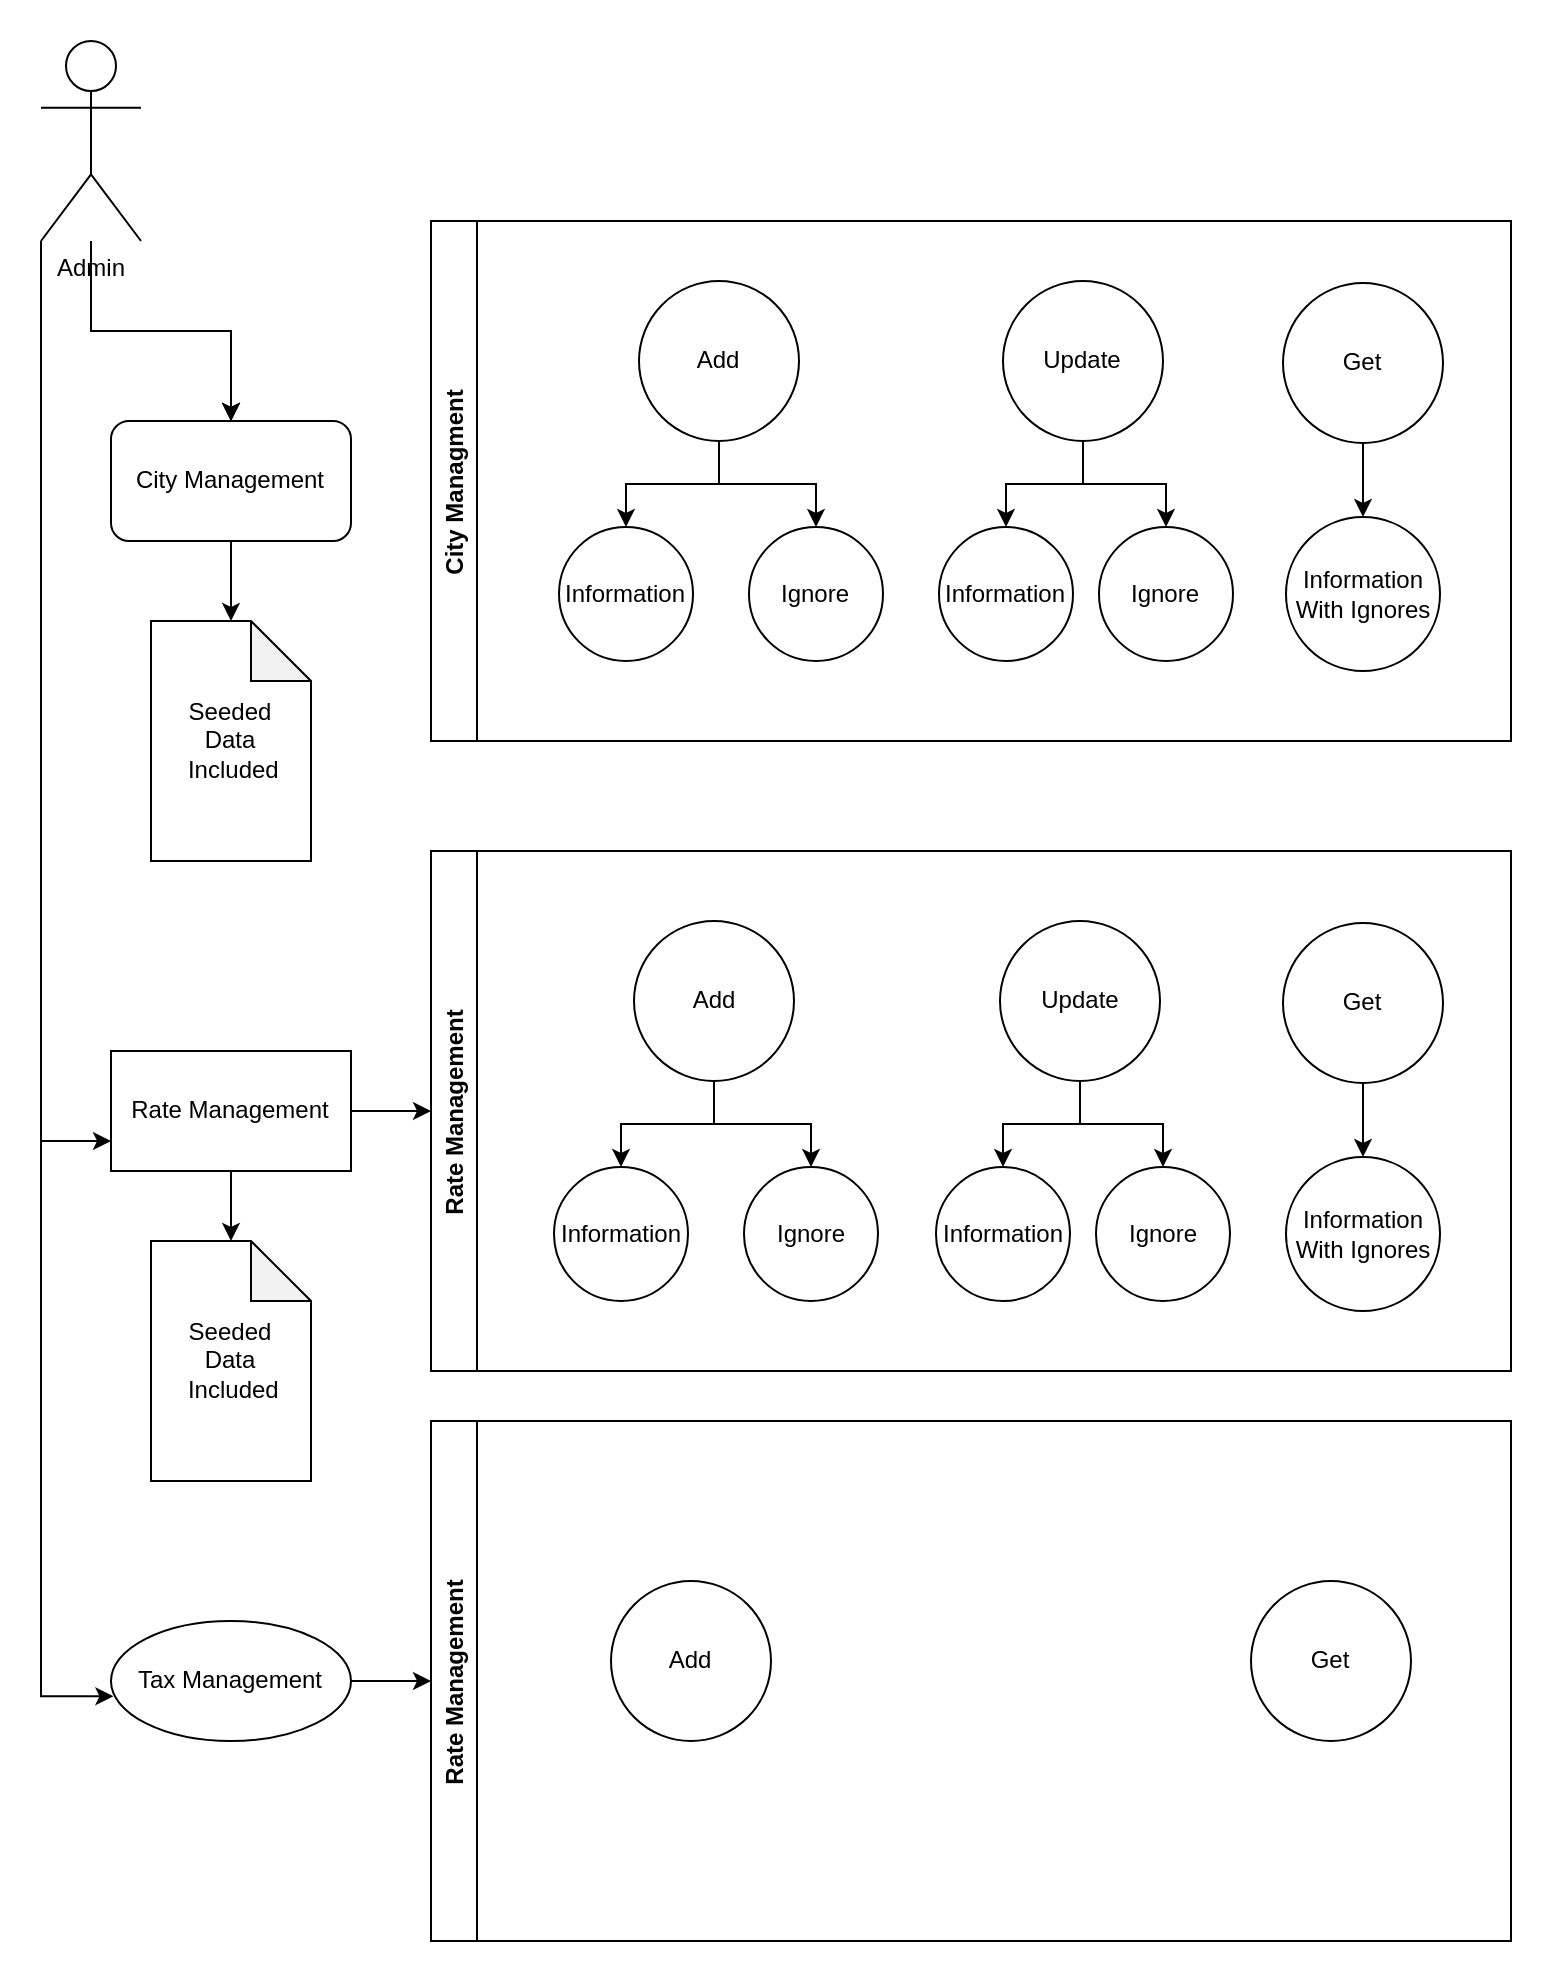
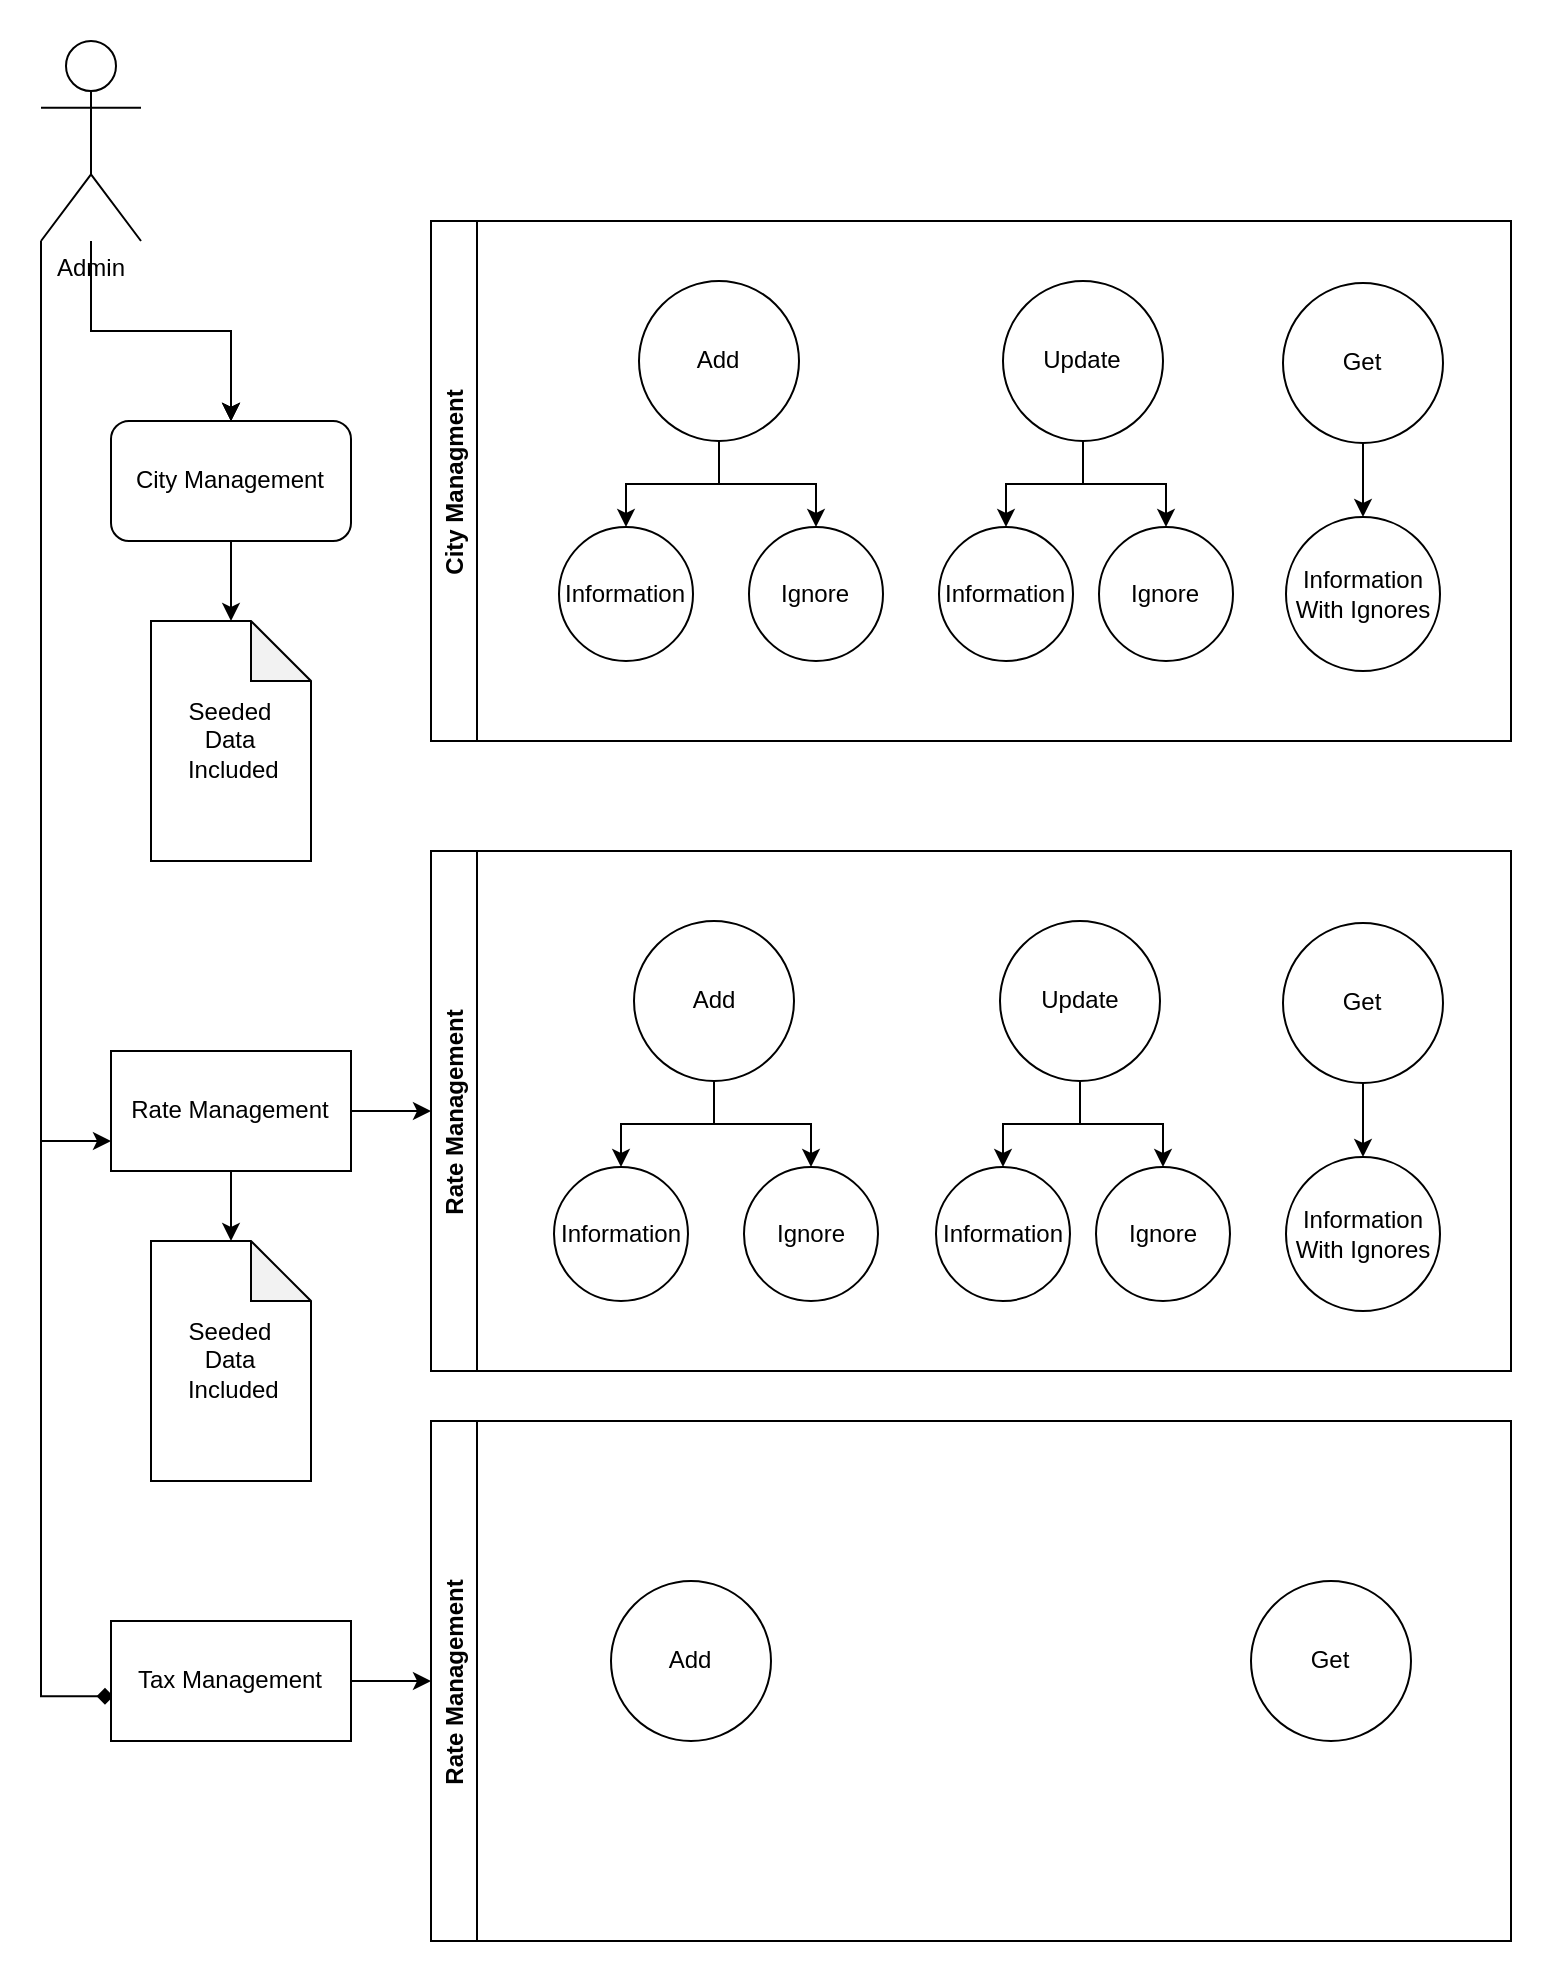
(231, 1681) -> (231, 1681)
(98, 1696) -> (97, 1696)
